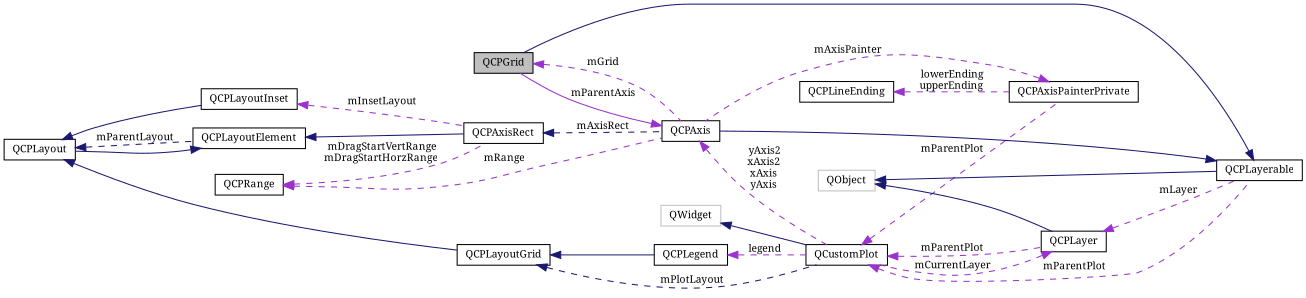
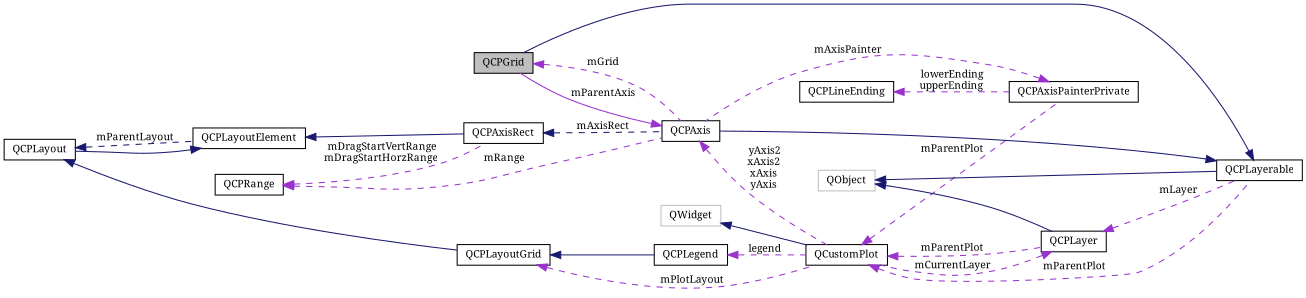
(249, 99) -> none
(682, 288) -> (682, 288)
